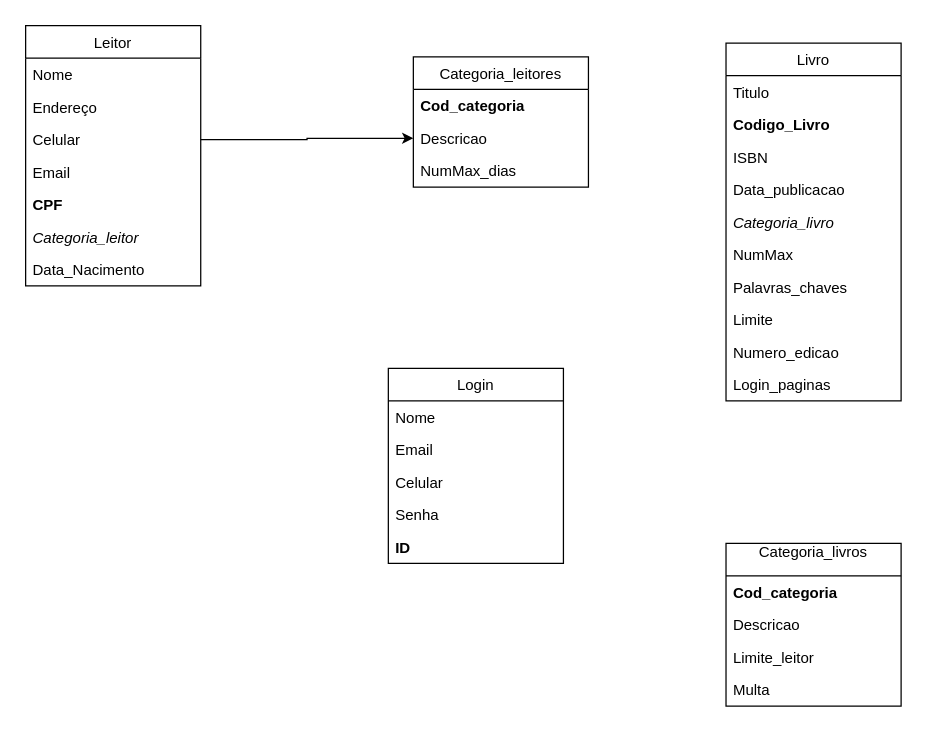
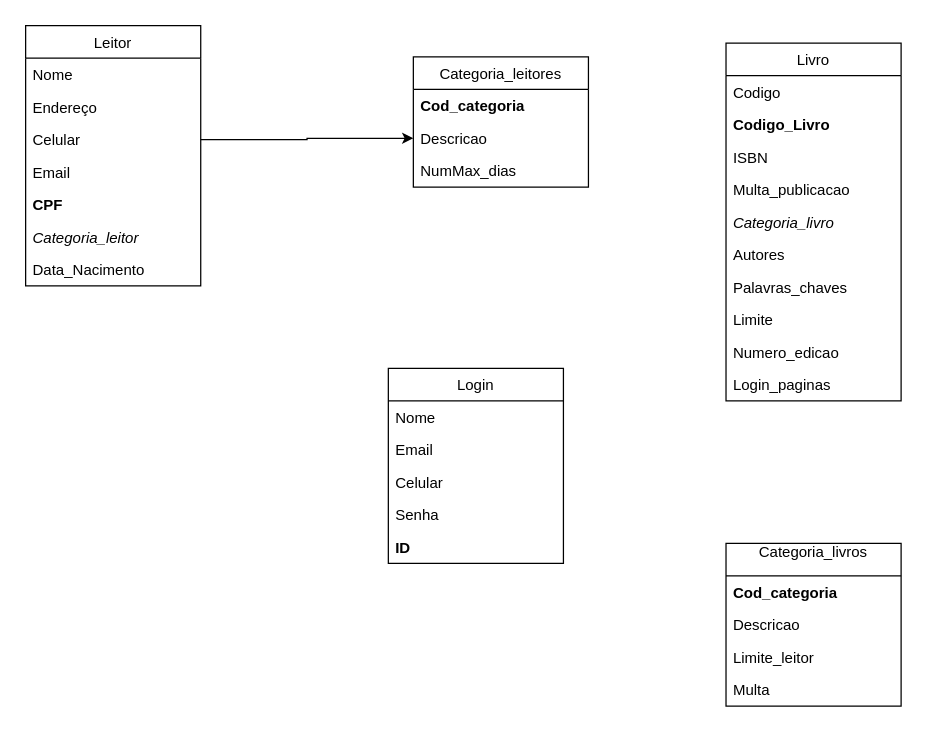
(754, 93) -> (756, 93)
(792, 190) -> (794, 190)
(758, 255) -> (762, 255)
